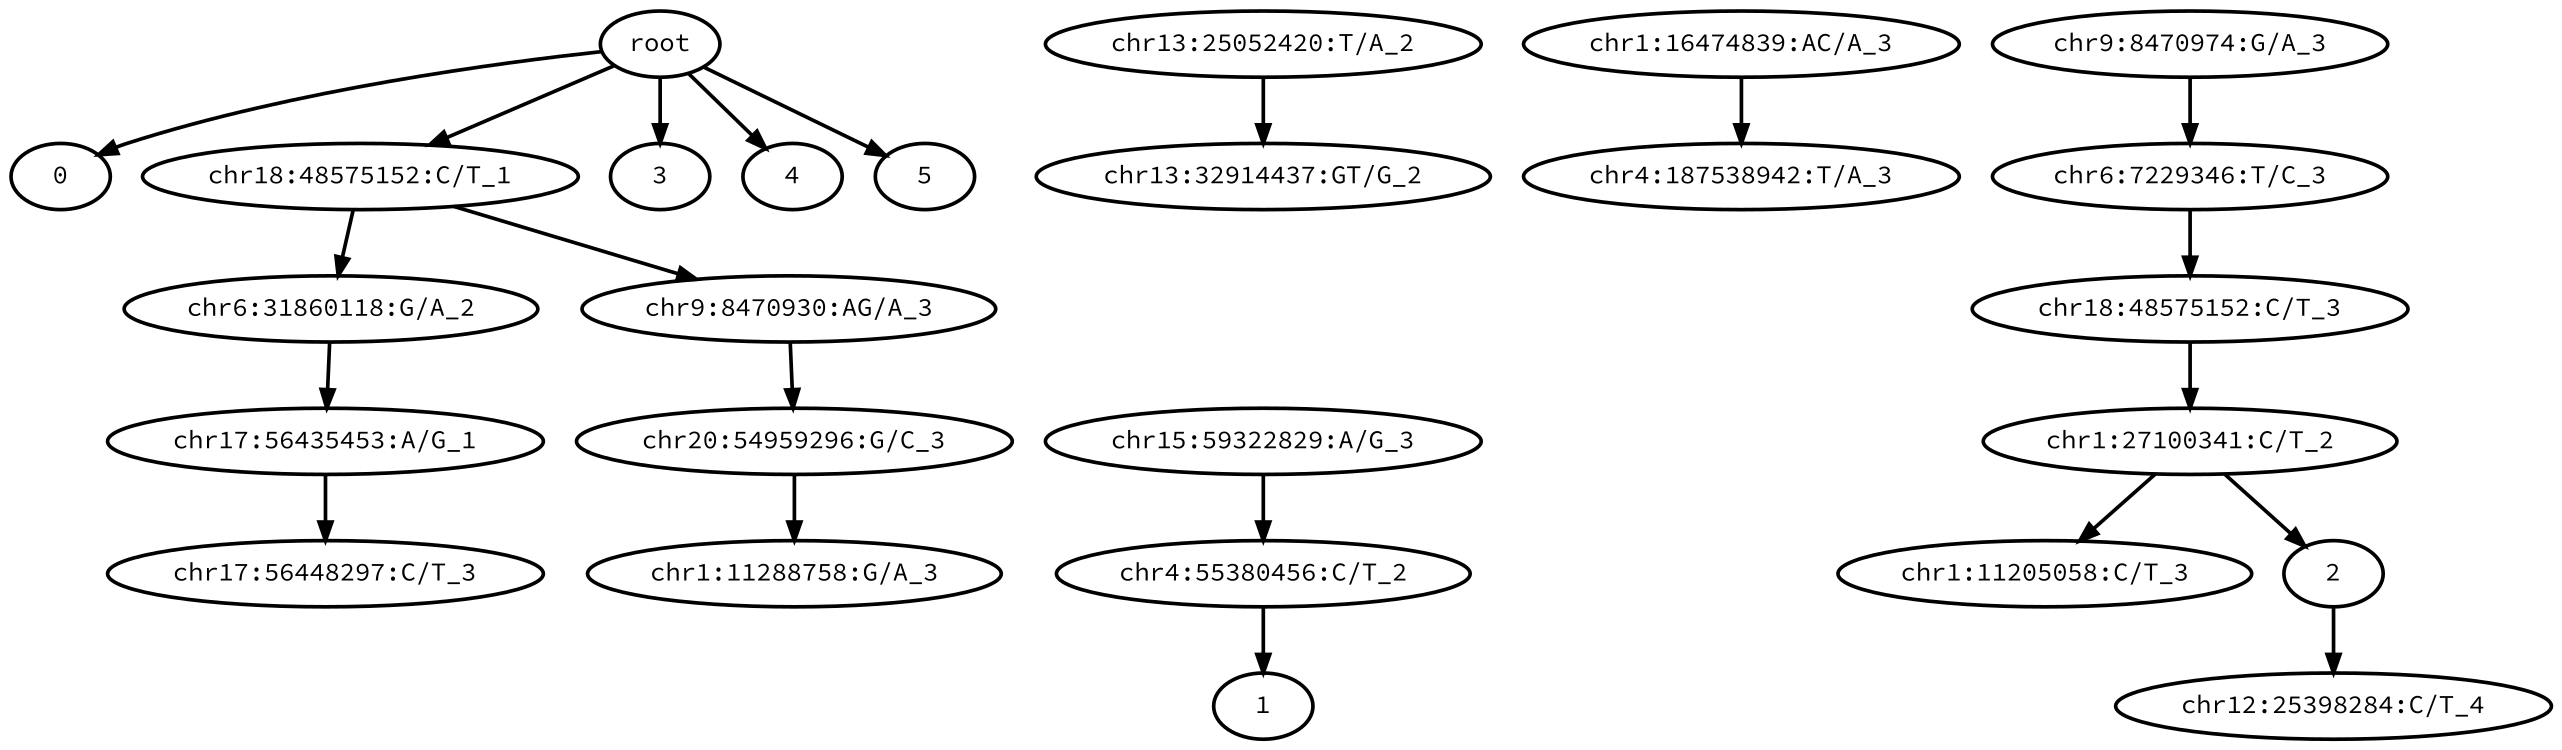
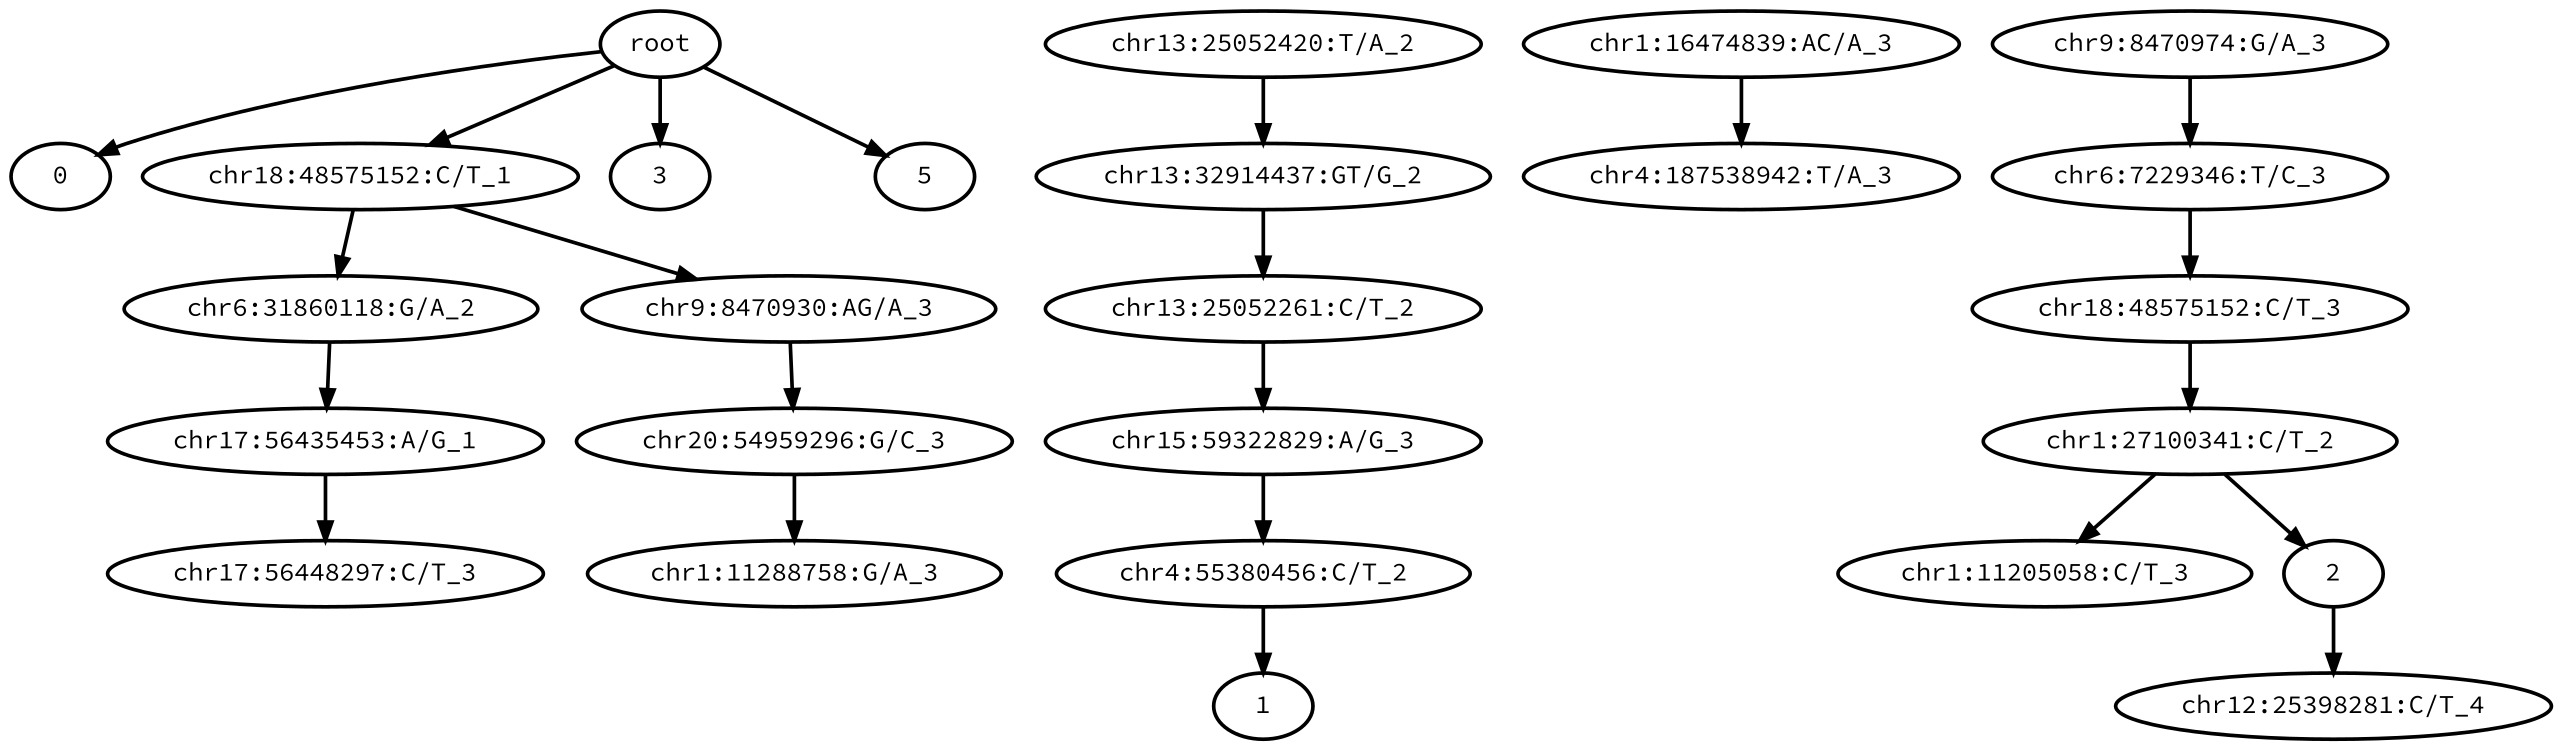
(793, 177) -> none
none -> (1263, 309)
(2334, 706) -> (2334, 706)
